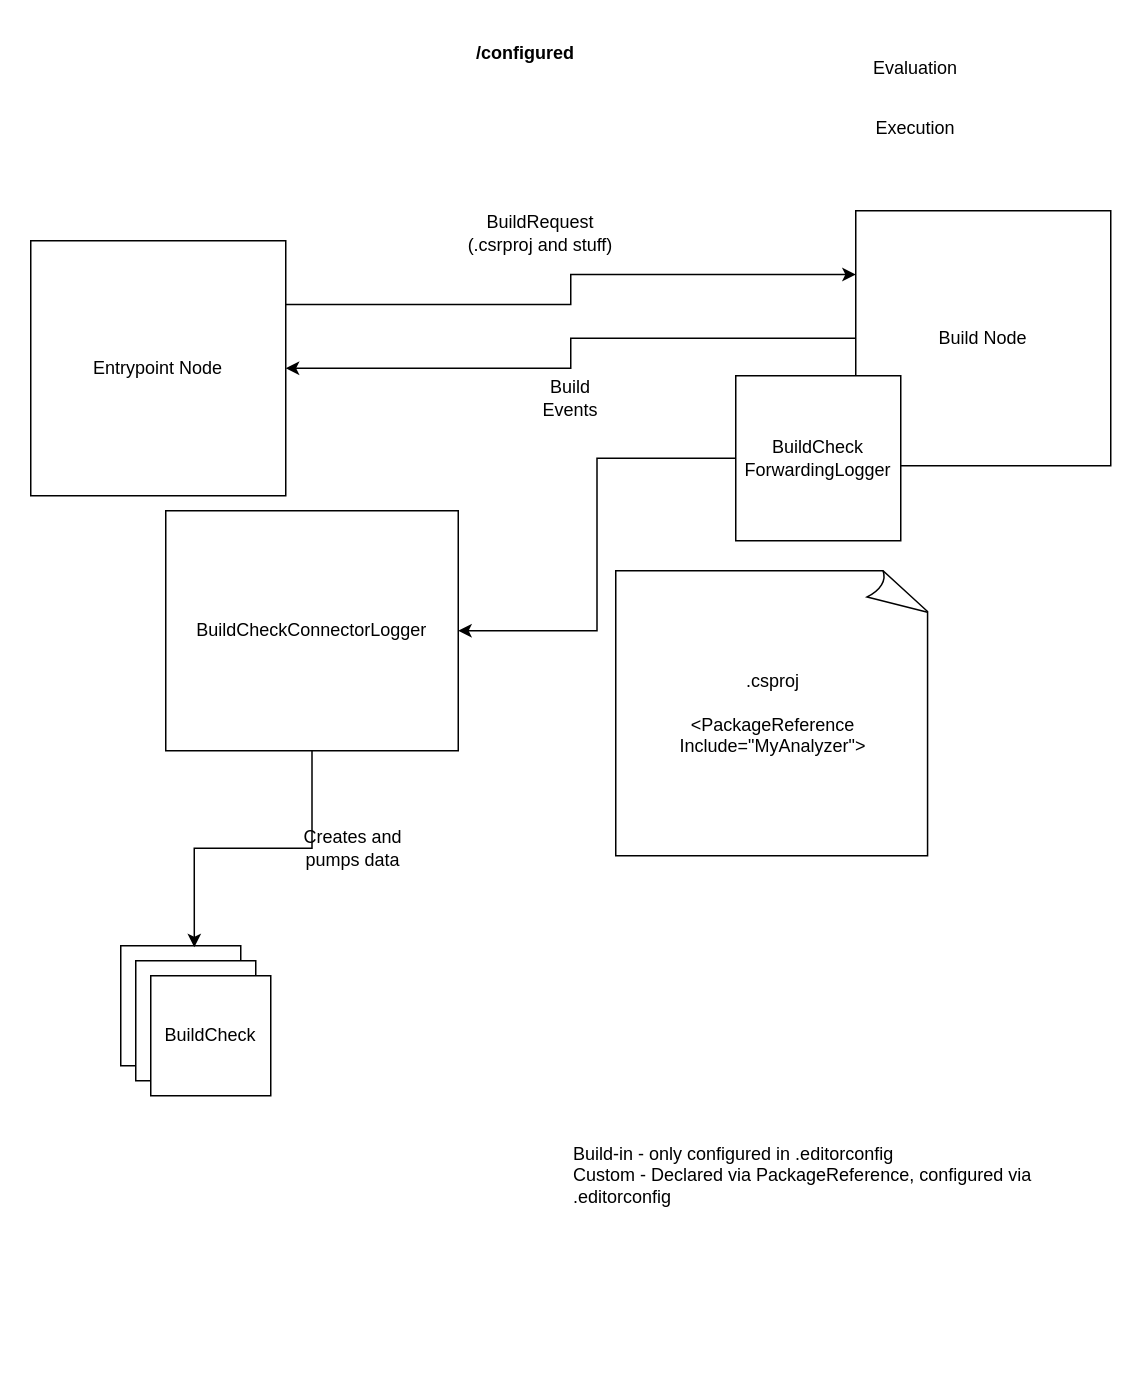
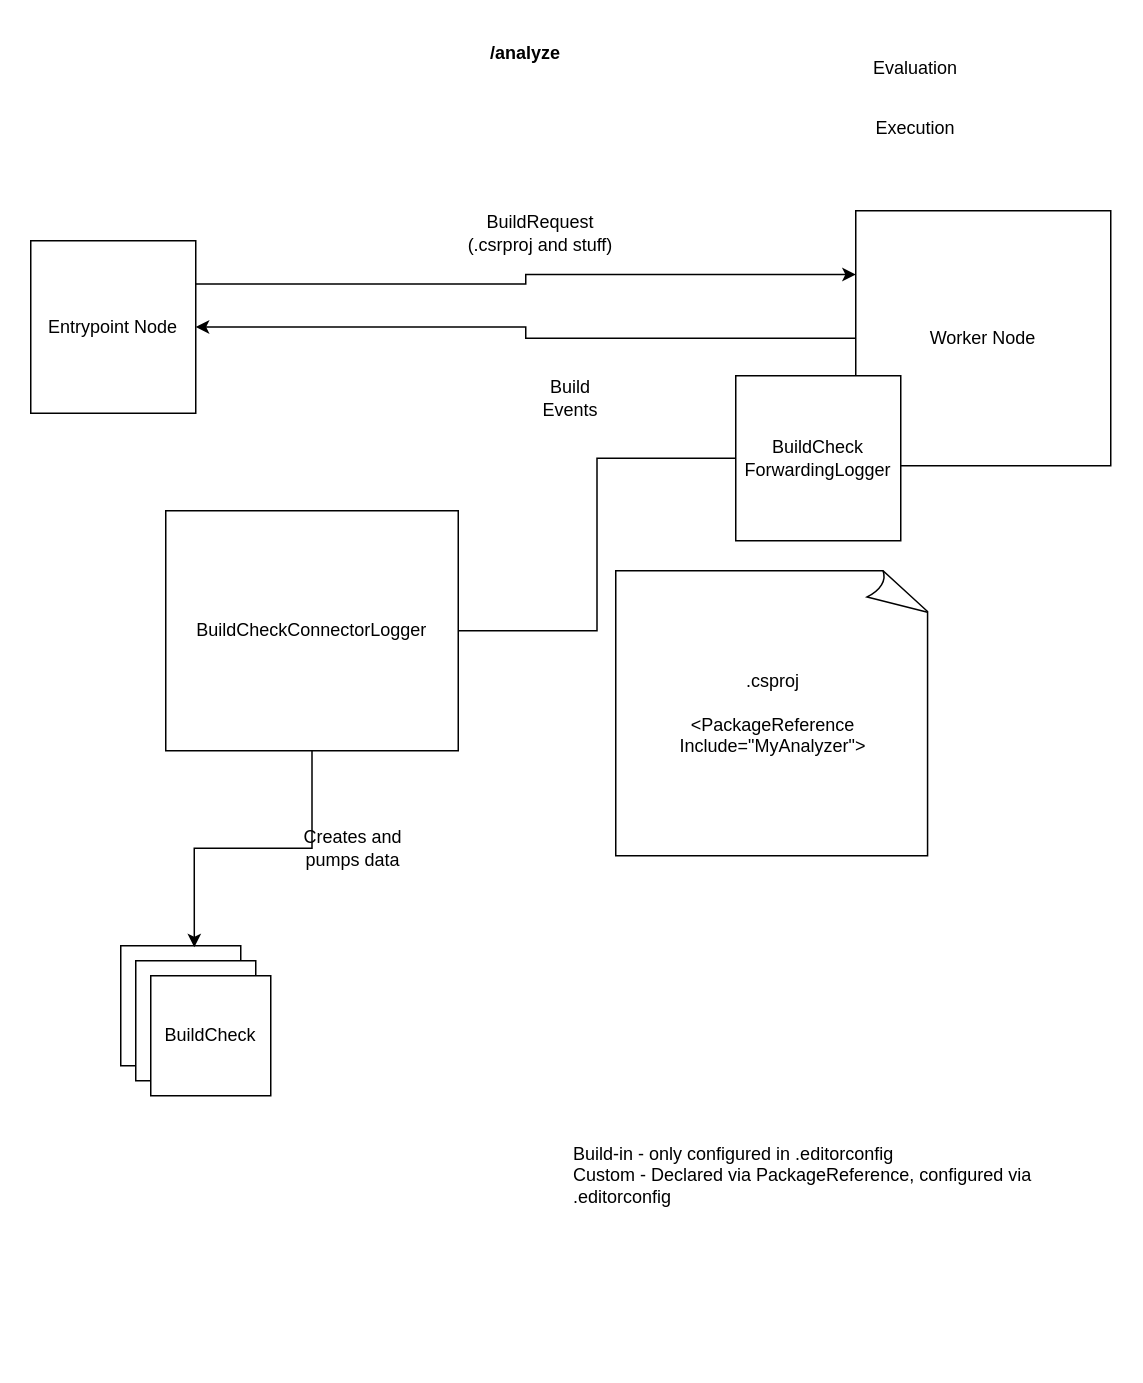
(526, 53) -> (526, 53)
(983, 338) -> (983, 338)
(158, 368) -> (113, 327)
(470, 631) -> (465, 631)
